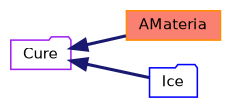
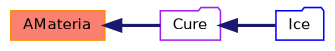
(106, 40) -> (141, 25)
